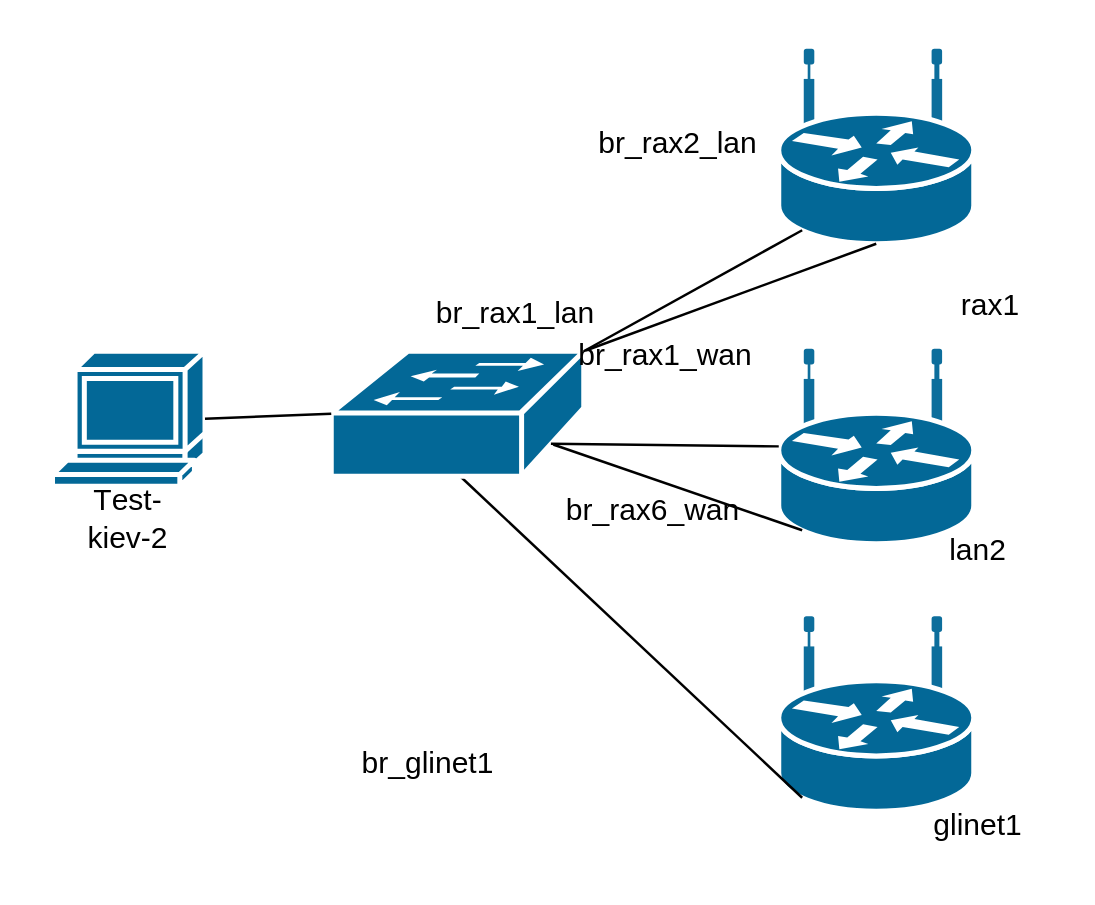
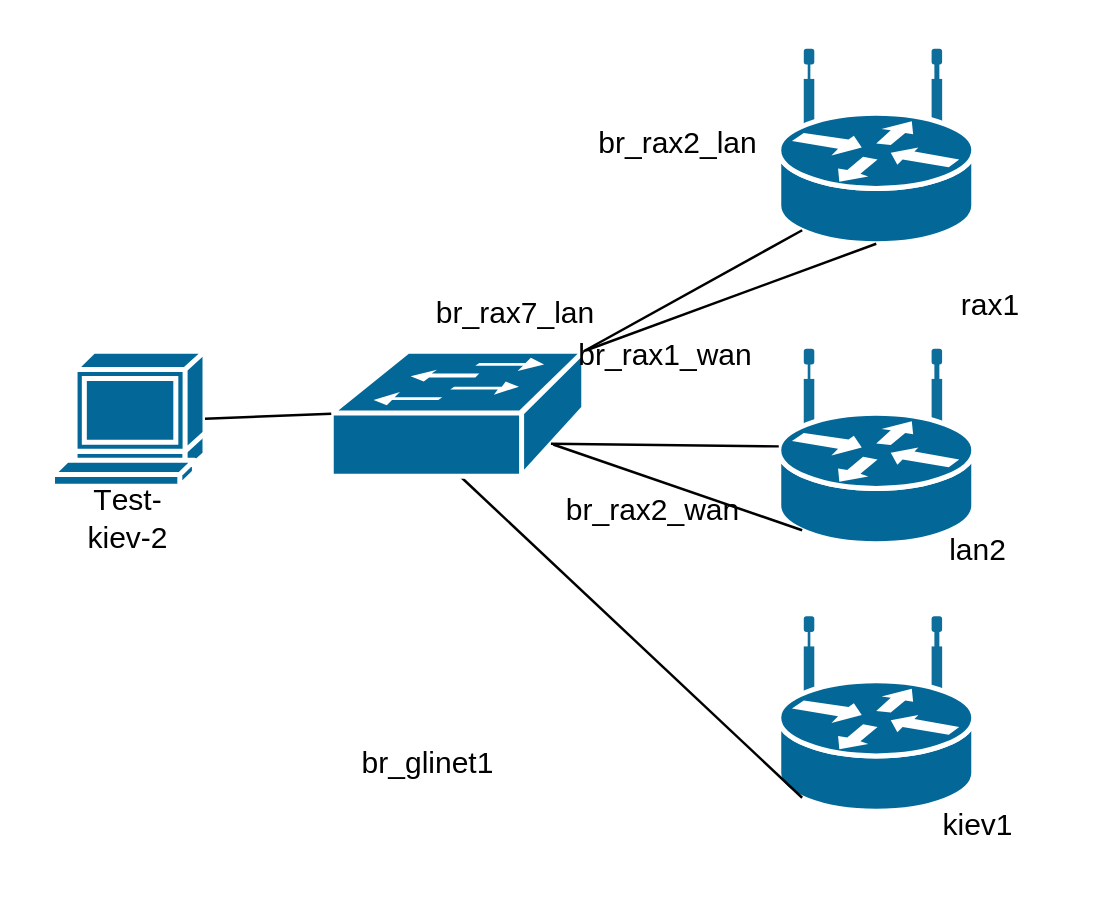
(516, 314) -> (516, 314)
(654, 511) -> (654, 511)
(979, 826) -> (979, 826)
